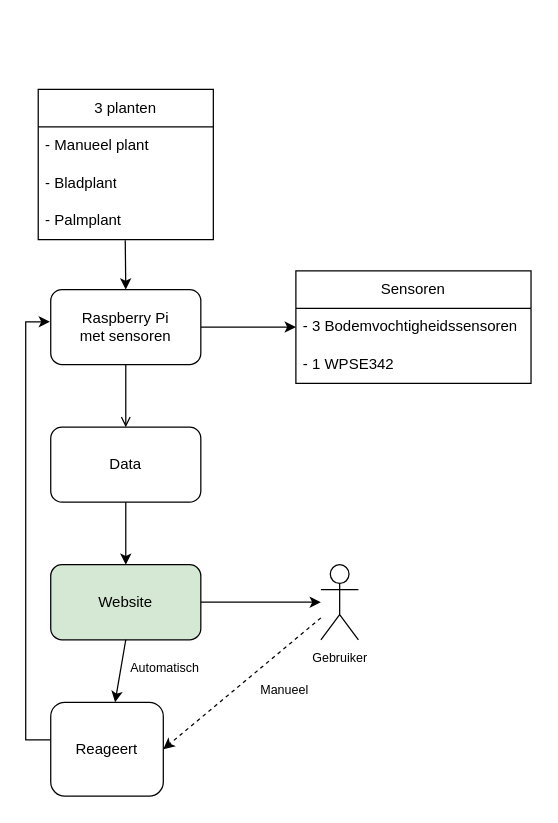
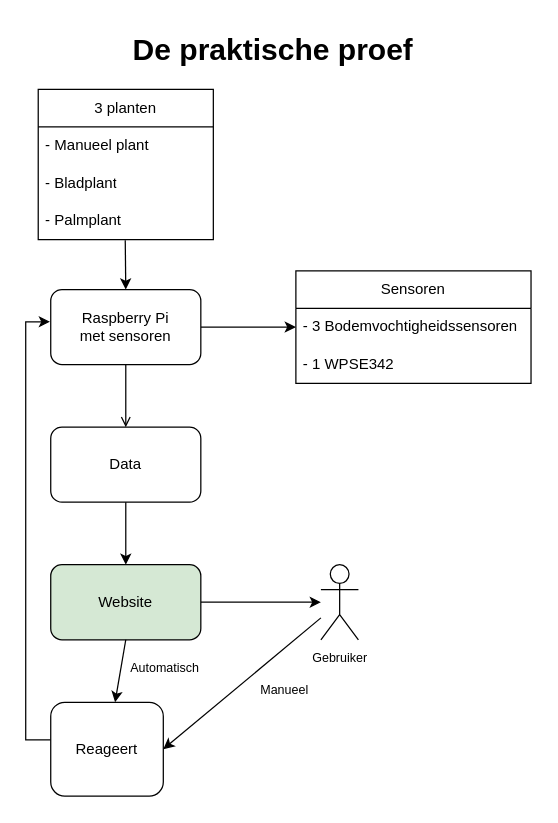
none -> (273, 51)
(245, 681) -> (245, 681)
